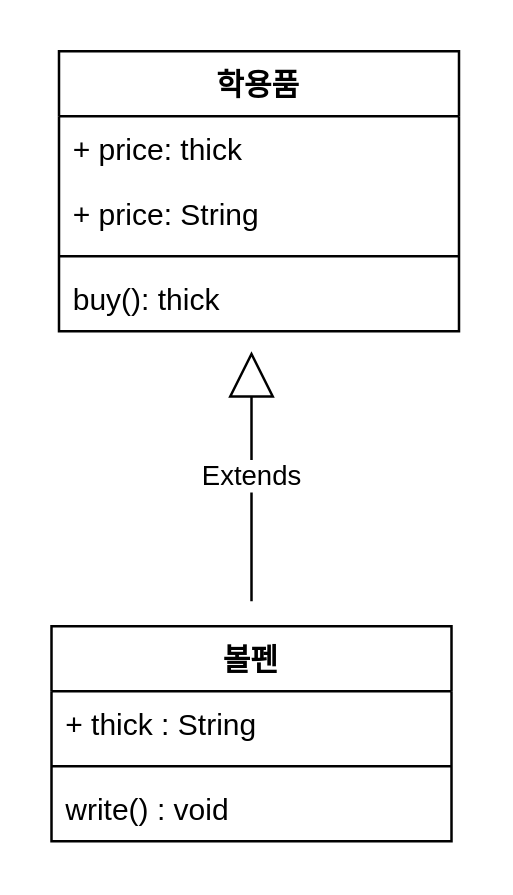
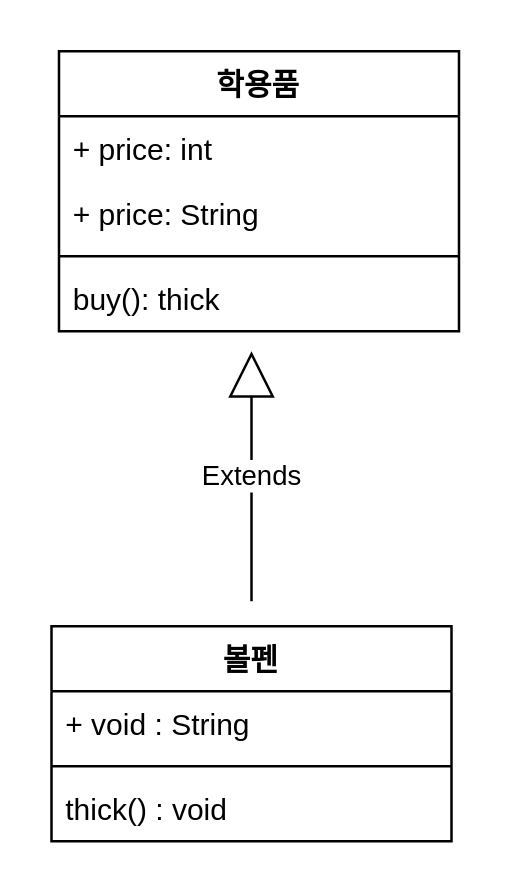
(172, 152) -> (155, 152)
(177, 727) -> (169, 727)
(164, 812) -> (164, 812)
